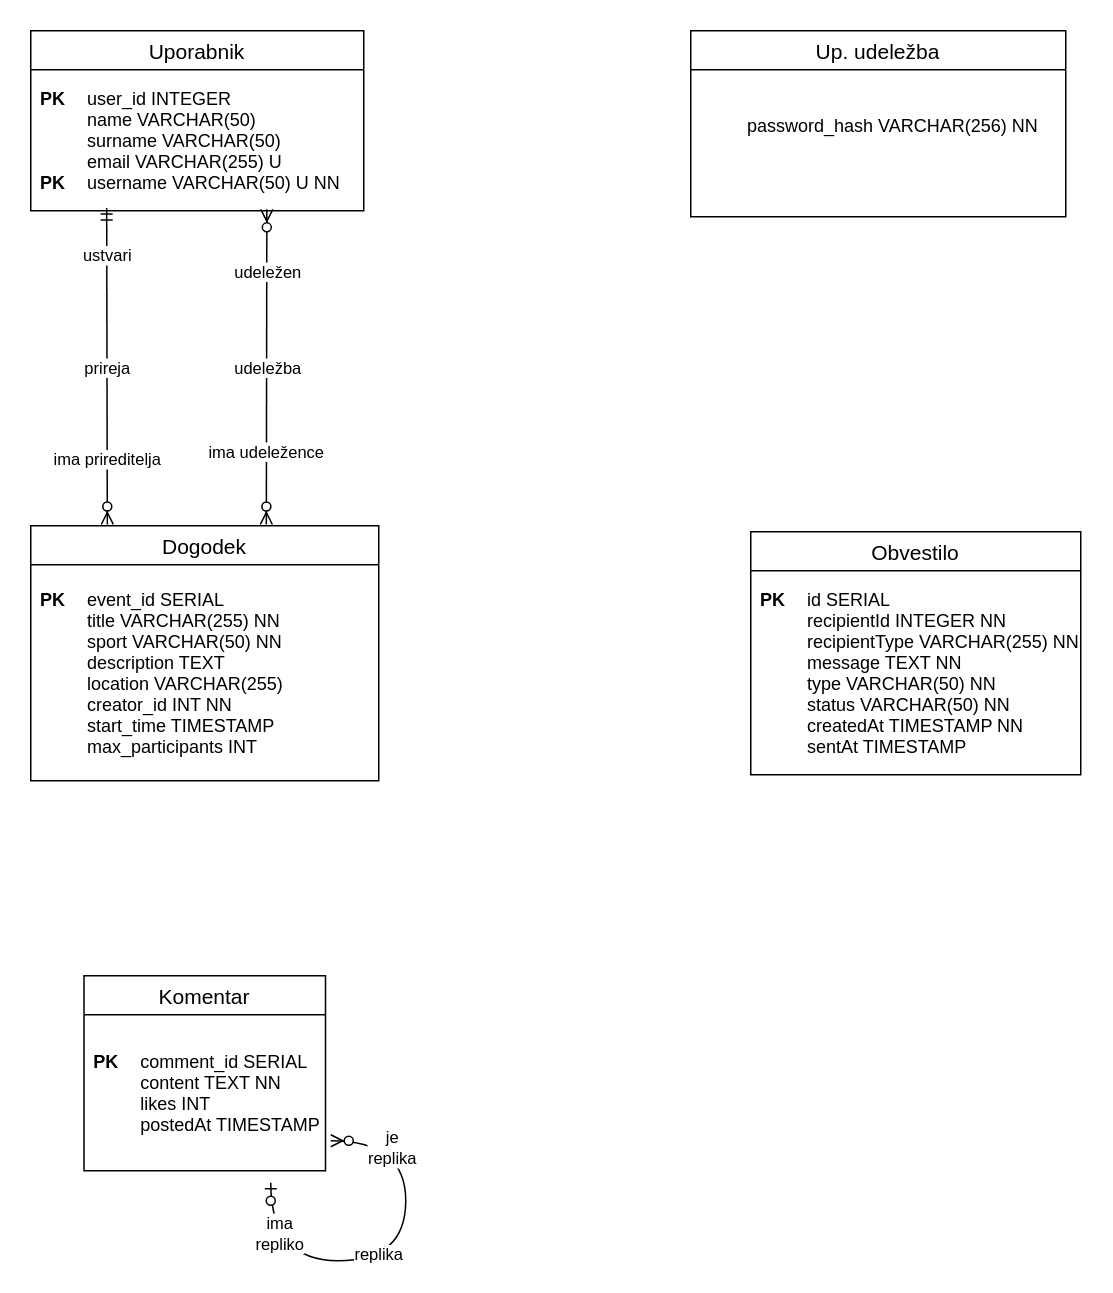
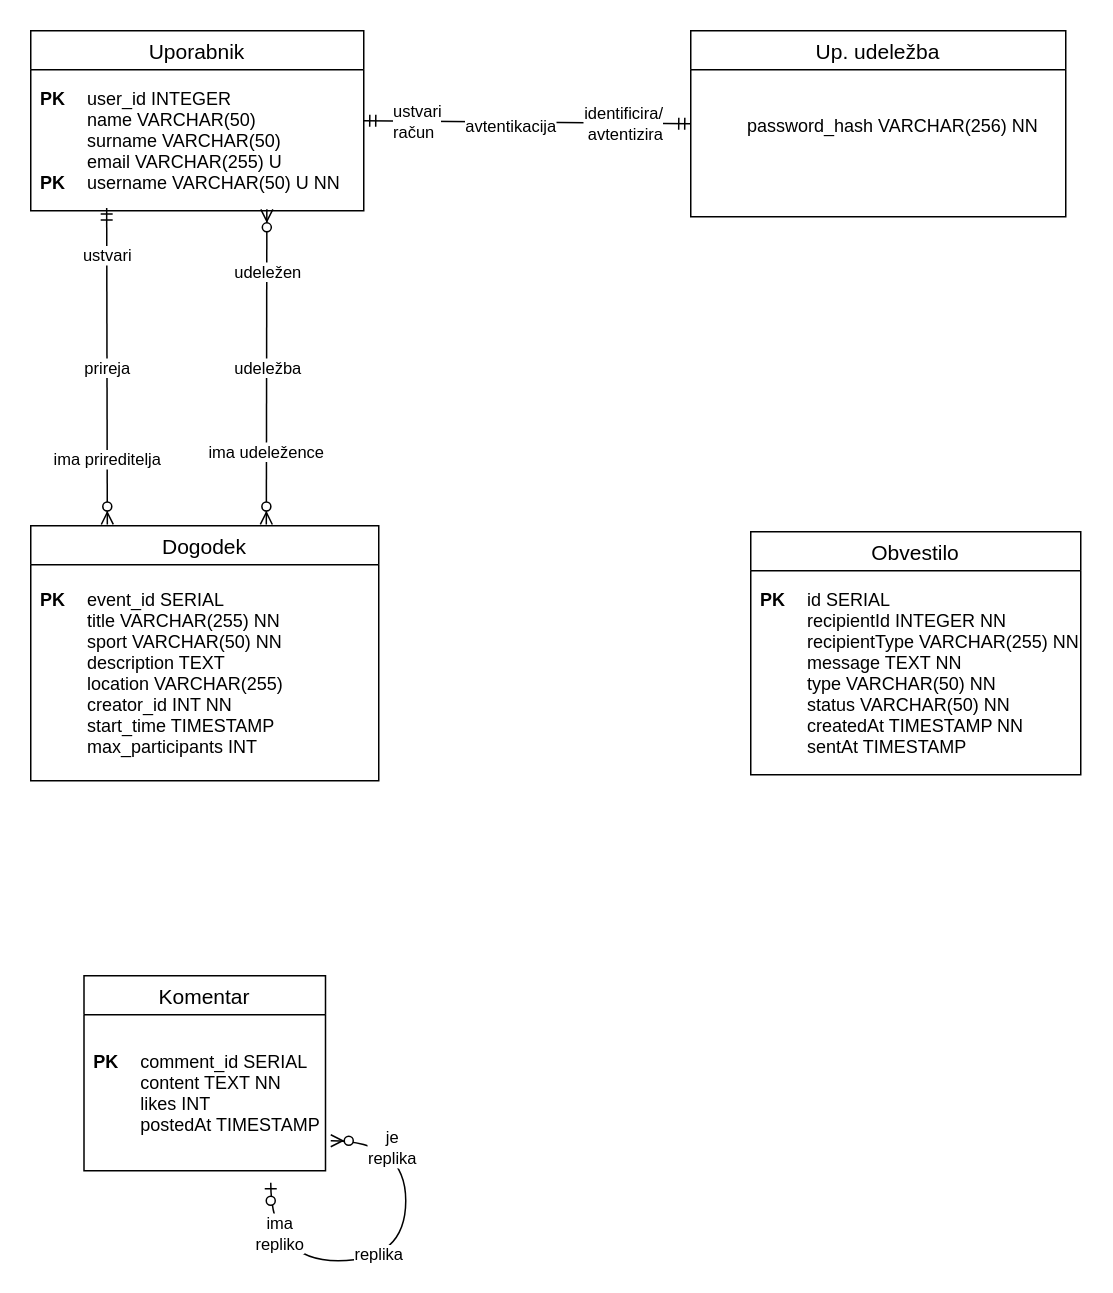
none -> (511, 122)
